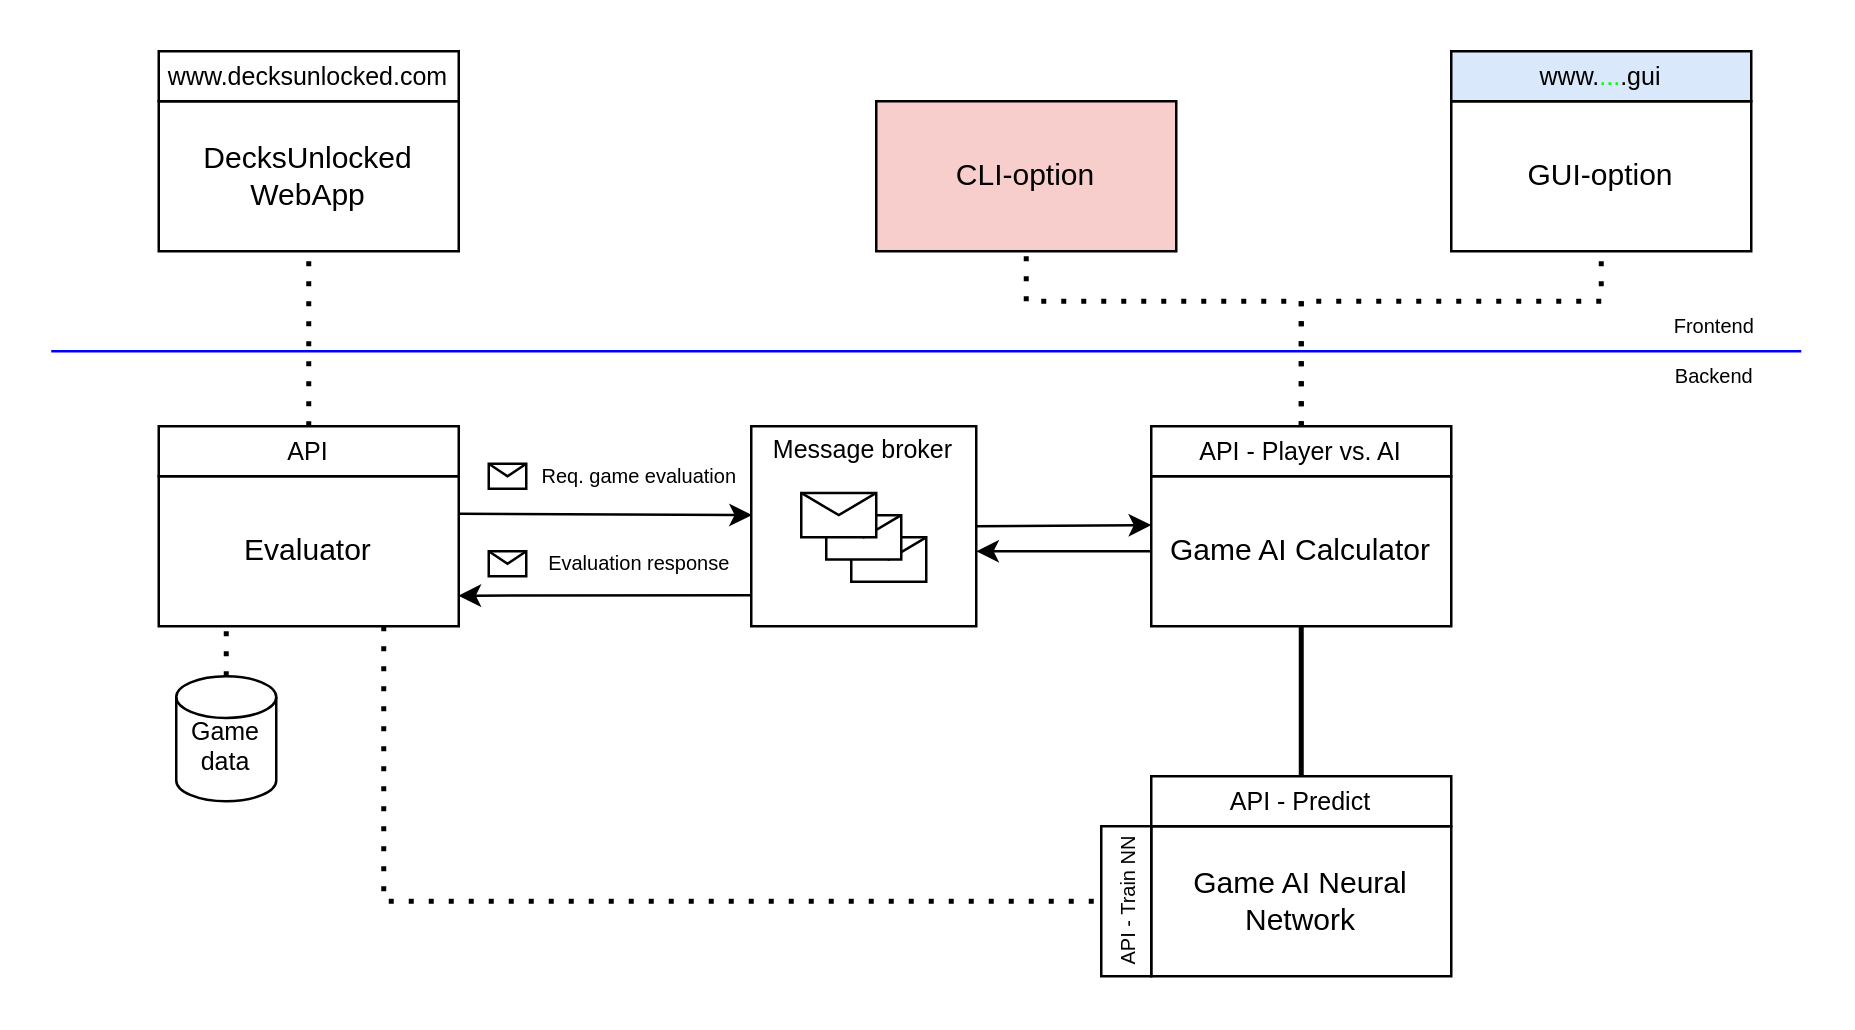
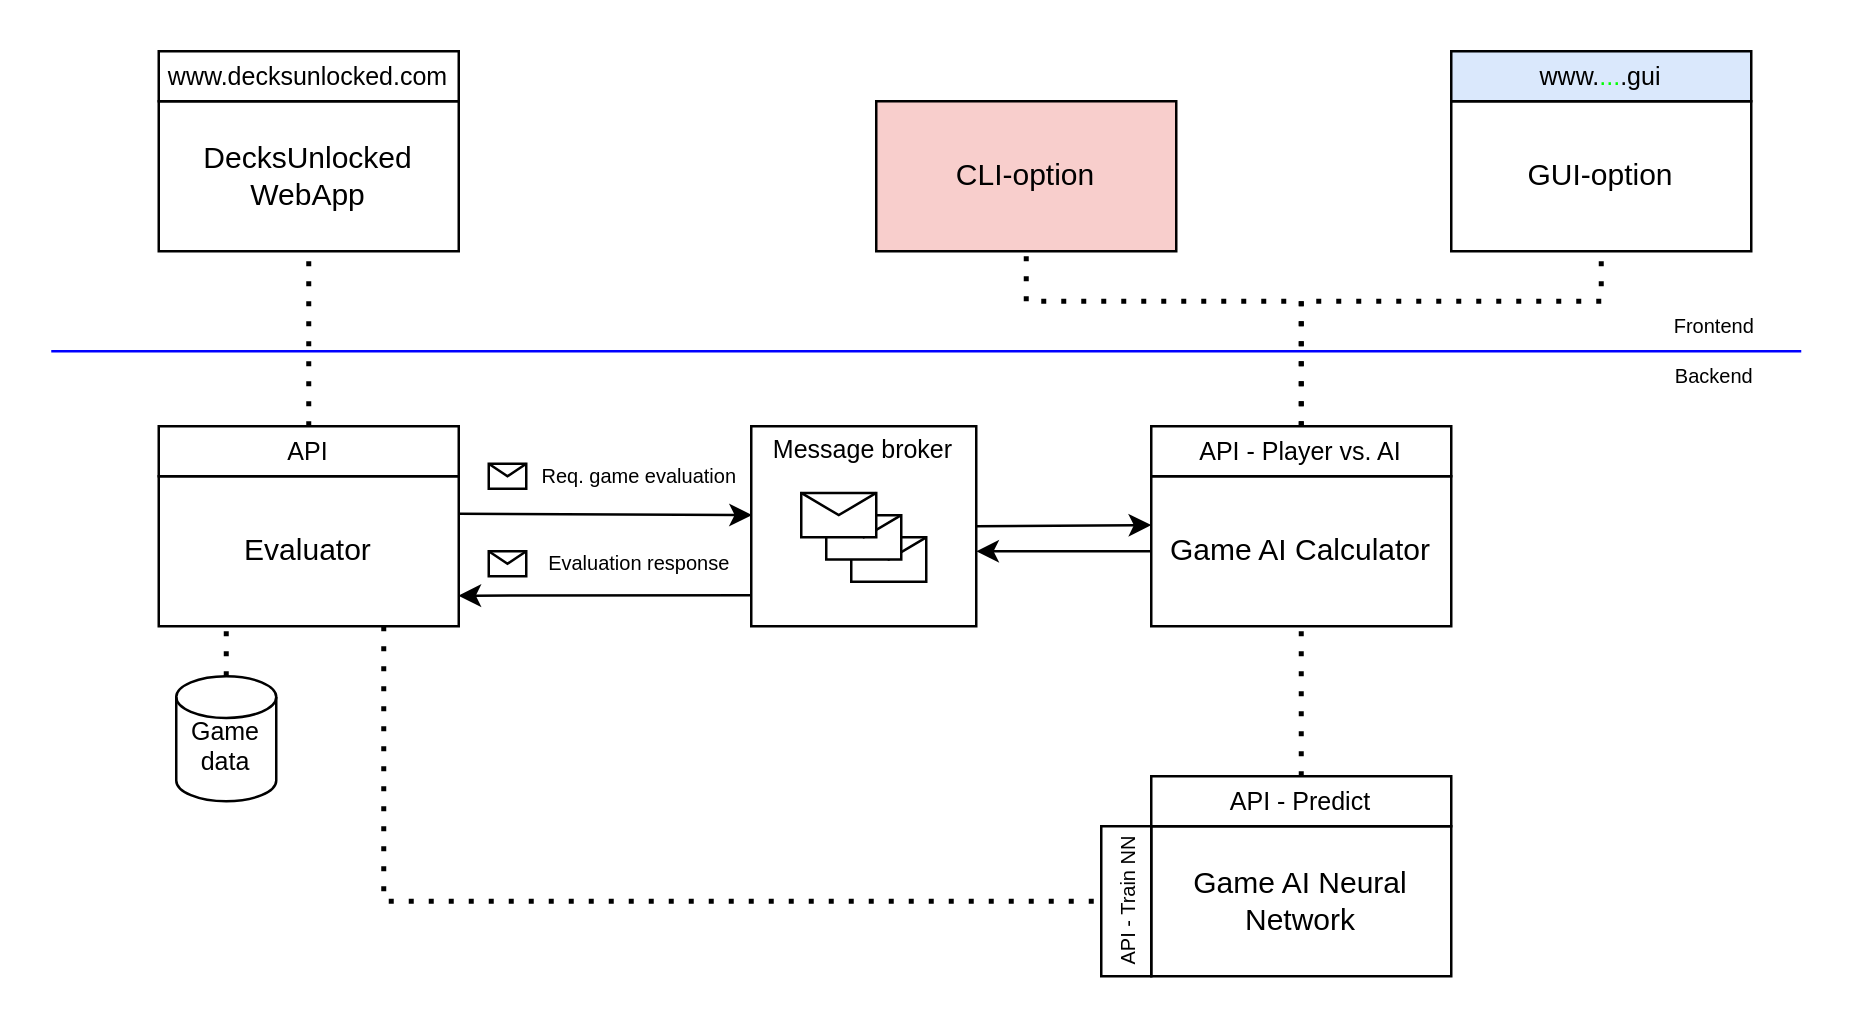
(1301, 699) -> (1301, 699)
